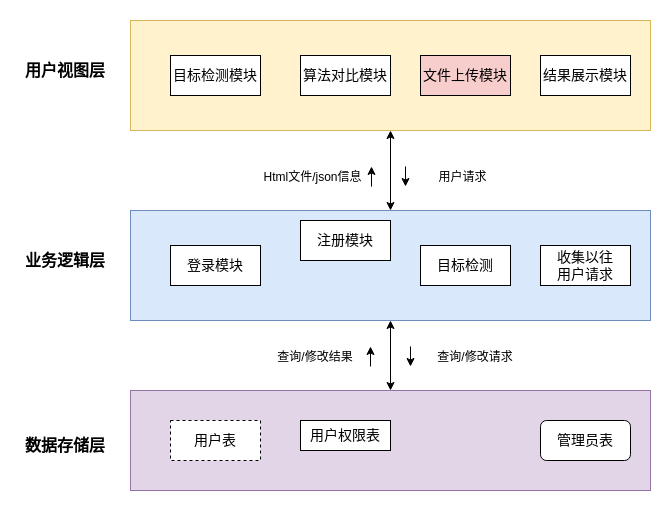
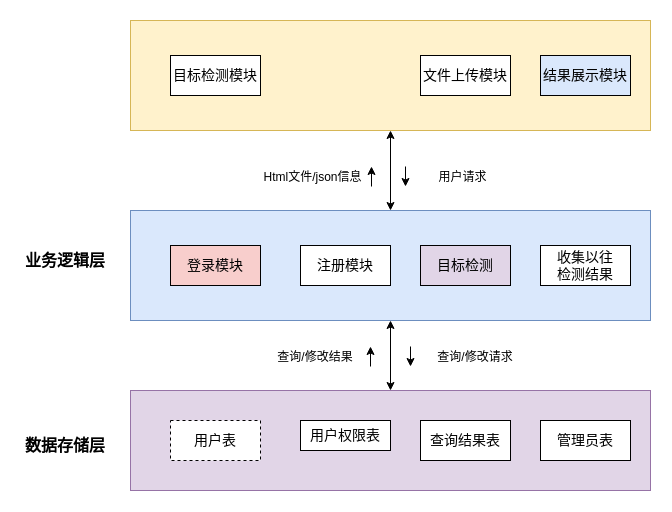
(66, 71) -> none
(346, 76) -> none
(466, 76) -> (466, 76)
(586, 76) -> (586, 76)
(346, 241) -> (346, 266)
(216, 266) -> (216, 266)
(466, 266) -> (466, 266)
(586, 266) -> (586, 266)
none -> (466, 441)
(586, 441) -> (586, 441)
